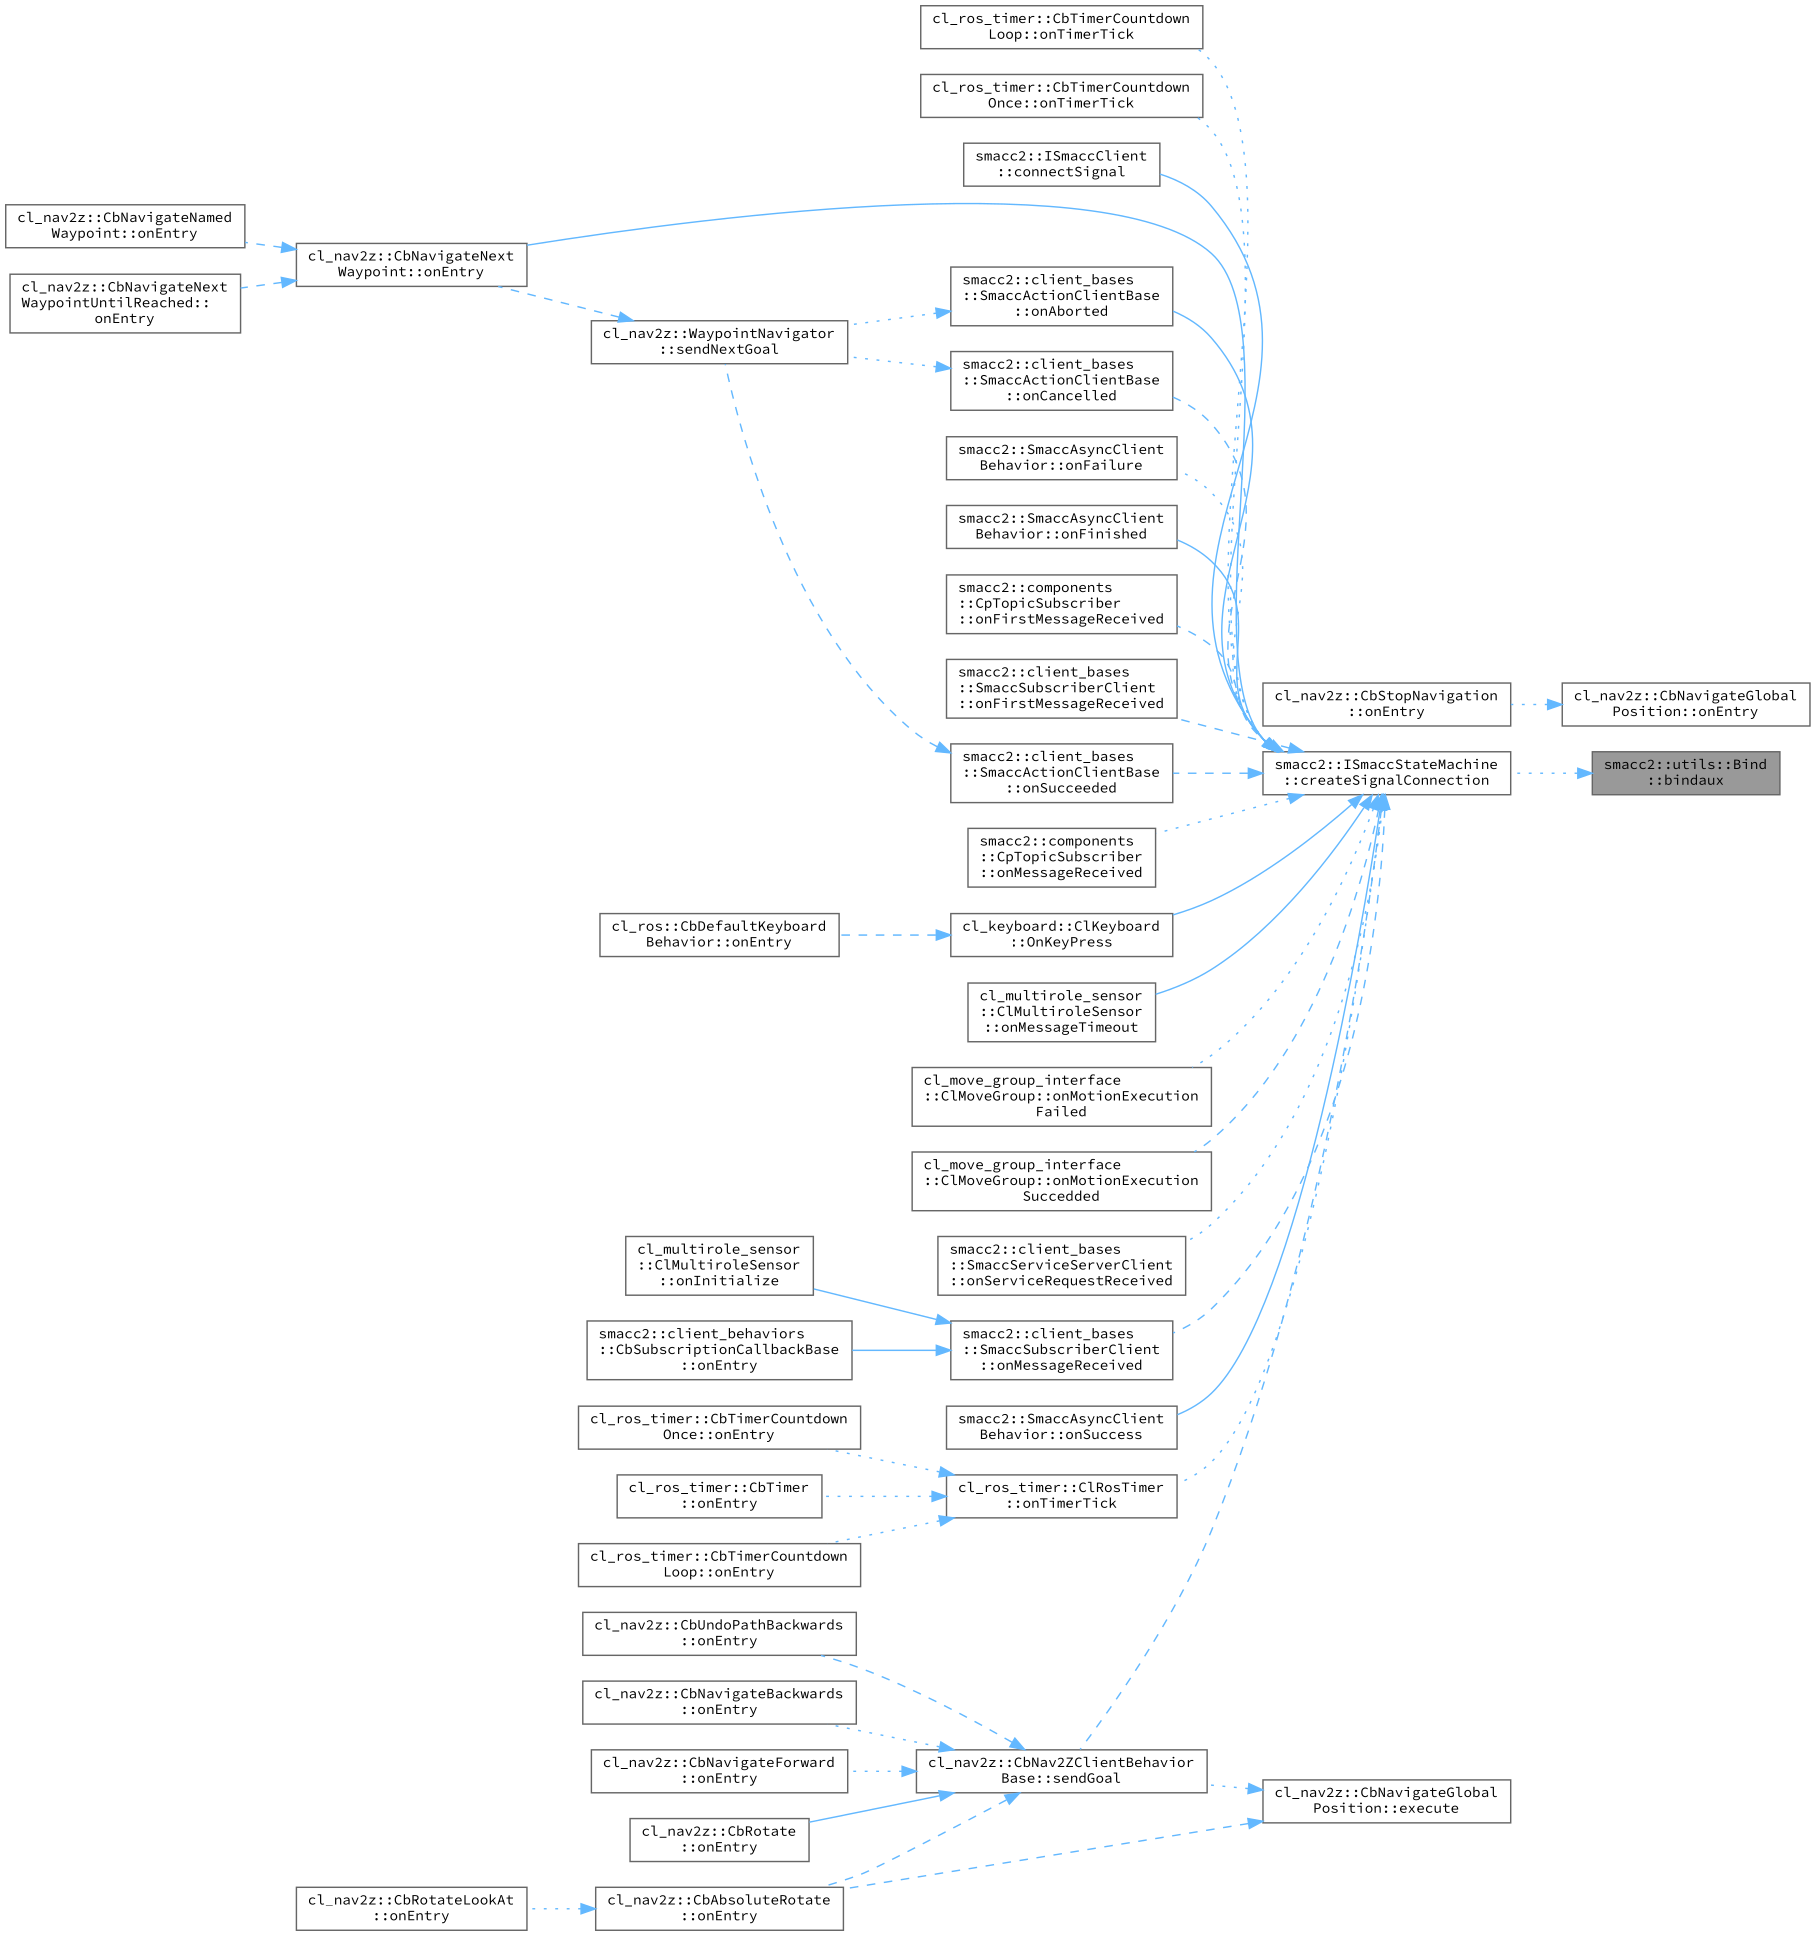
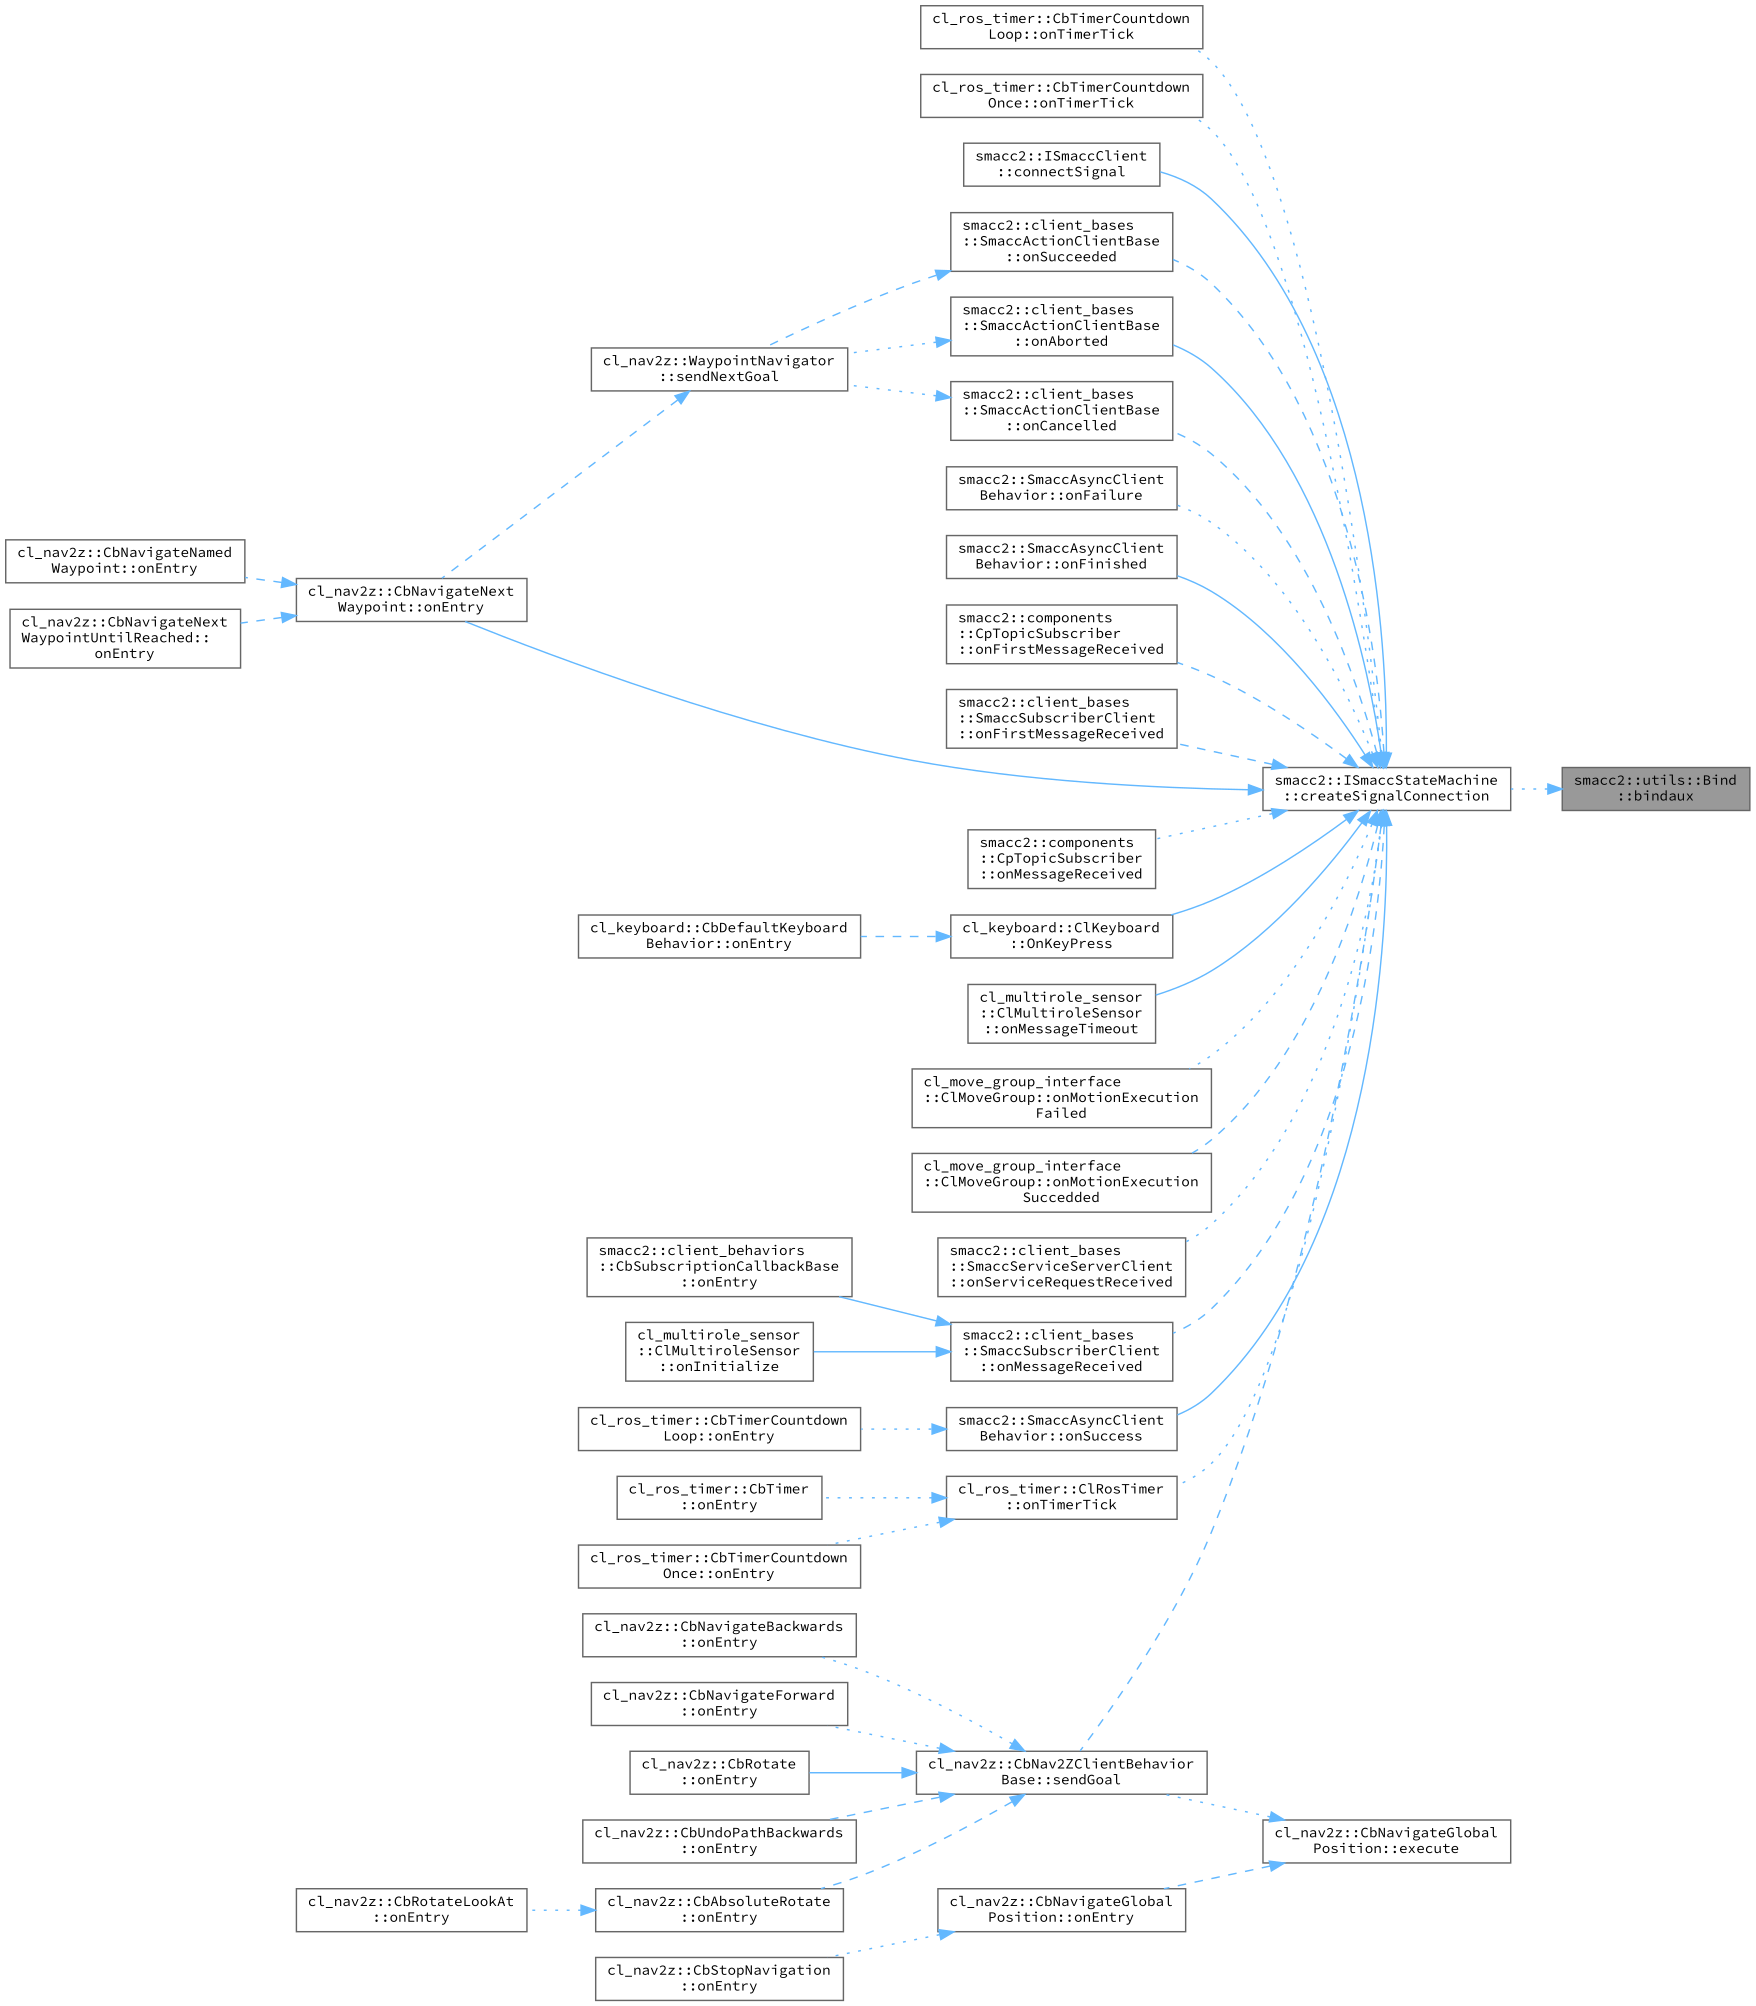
(720, 935) -> (720, 936)
(883, 1532) -> (896, 1429)
(1046, 1856) -> (1217, 1877)
